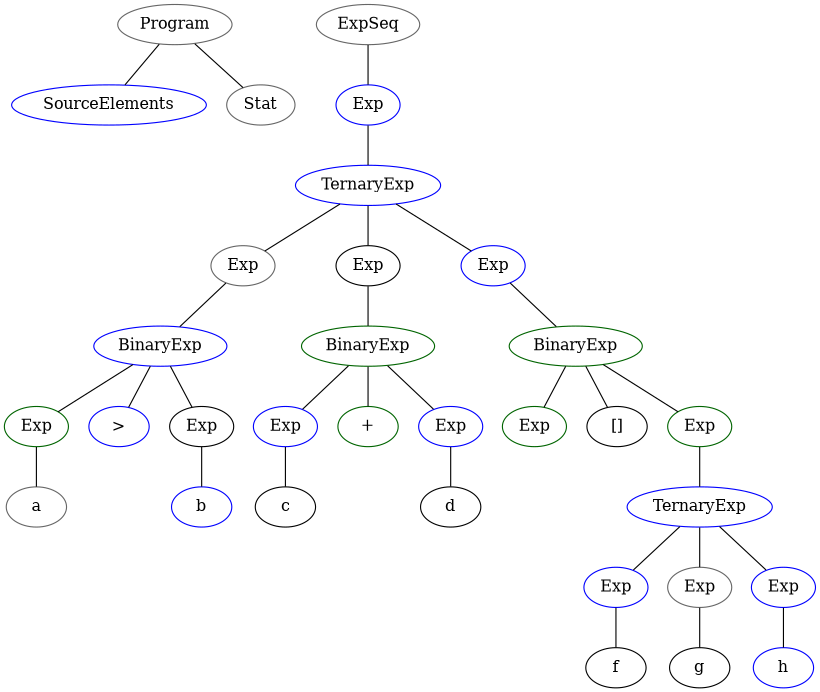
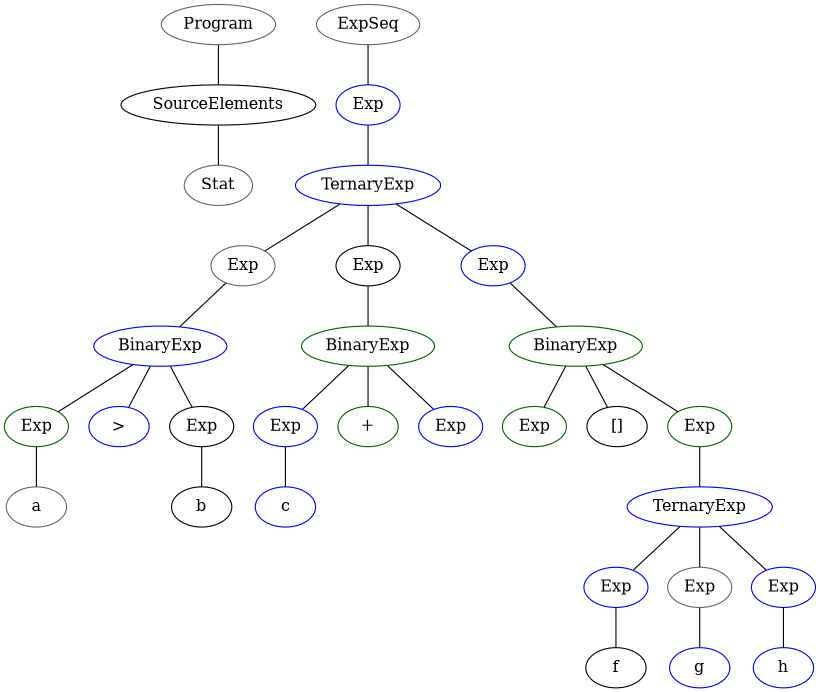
(219, 66) -> (218, 145)
(109, 105) -> (218, 105)
(202, 507) -> (202, 507)
(285, 507) -> (285, 507)
(451, 507) -> none
(700, 668) -> (700, 668)
